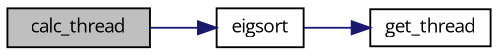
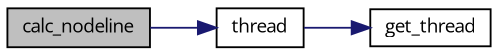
(79, 28) -> (79, 28)
(260, 28) -> (260, 28)
